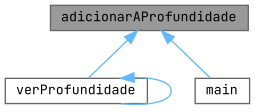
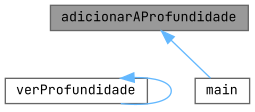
(108, 59) -> none
